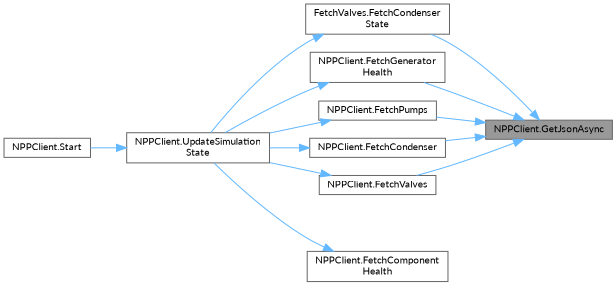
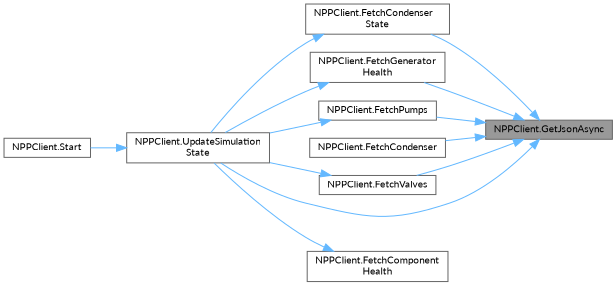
(378, 19) -> (378, 19)
(284, 148) -> (381, 216)
